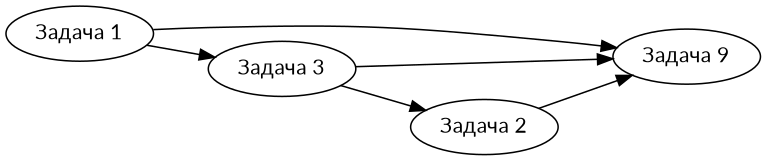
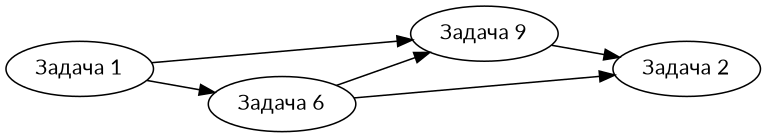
(282, 69) -> (282, 104)
(578, 94) -> (578, 50)
